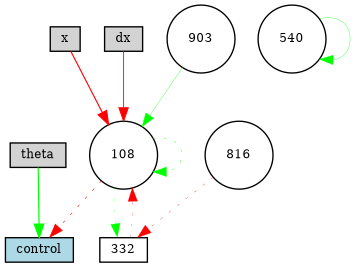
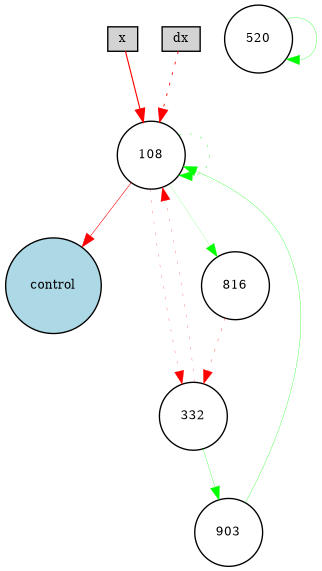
(292, 39) -> (259, 39)
(124, 79) -> (171, 80)
(38, 155) -> none
(80, 204) -> (111, 209)
(114, 206) -> (162, 280)
none -> (190, 215)
(39, 250) -> (53, 286)
(124, 250) -> (193, 416)
none -> (209, 468)
